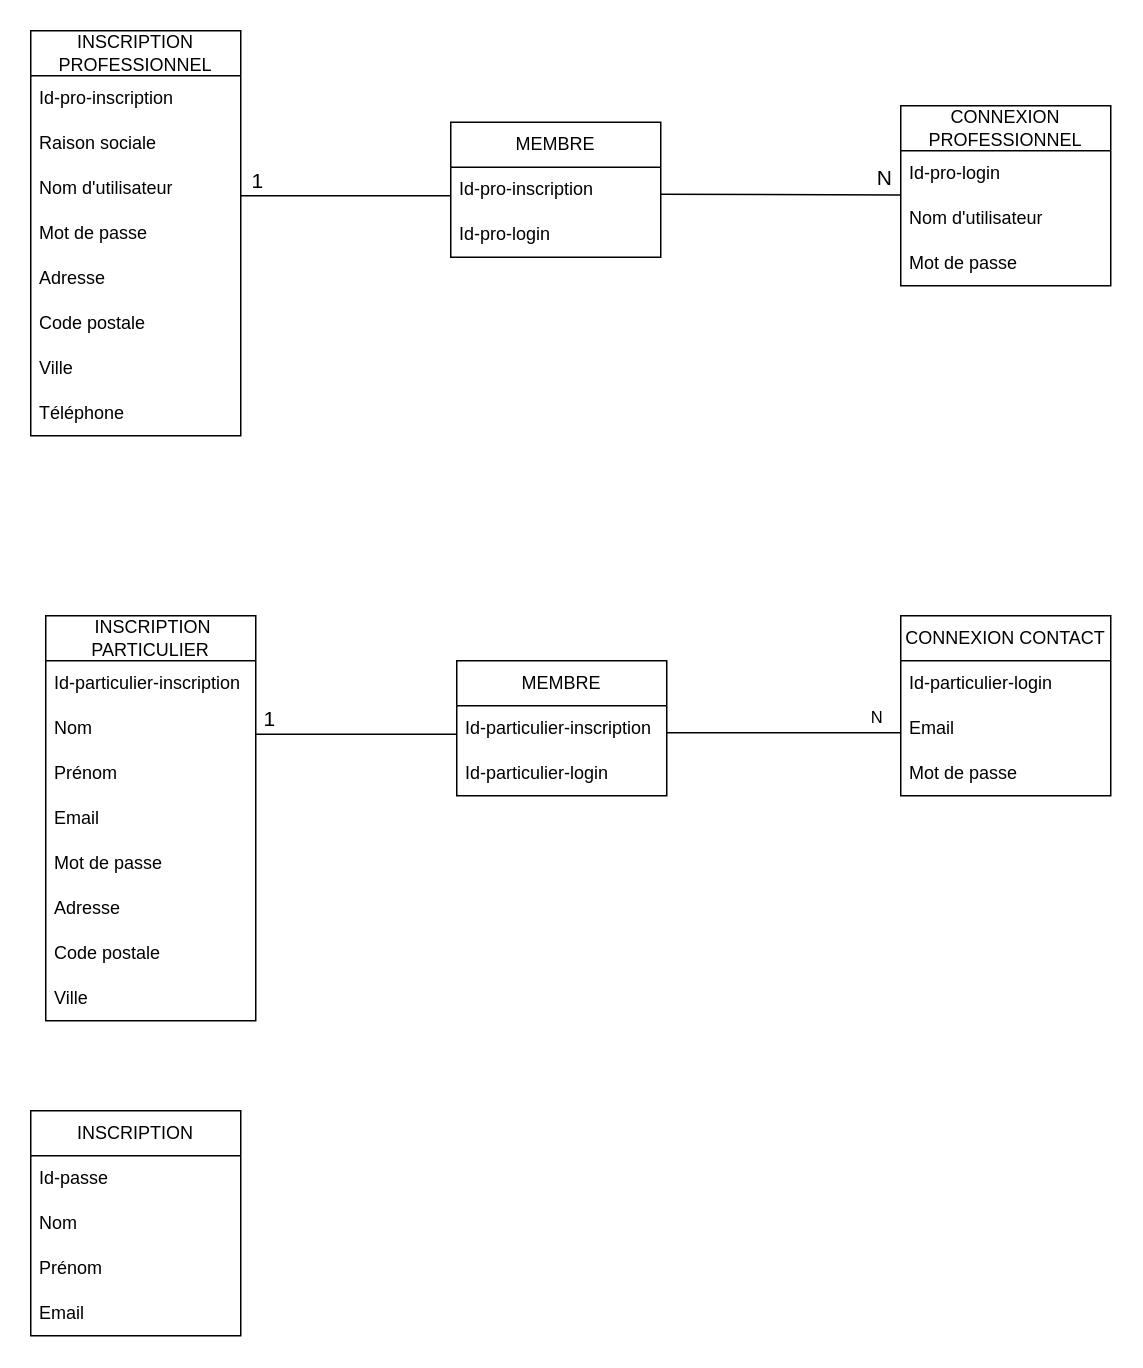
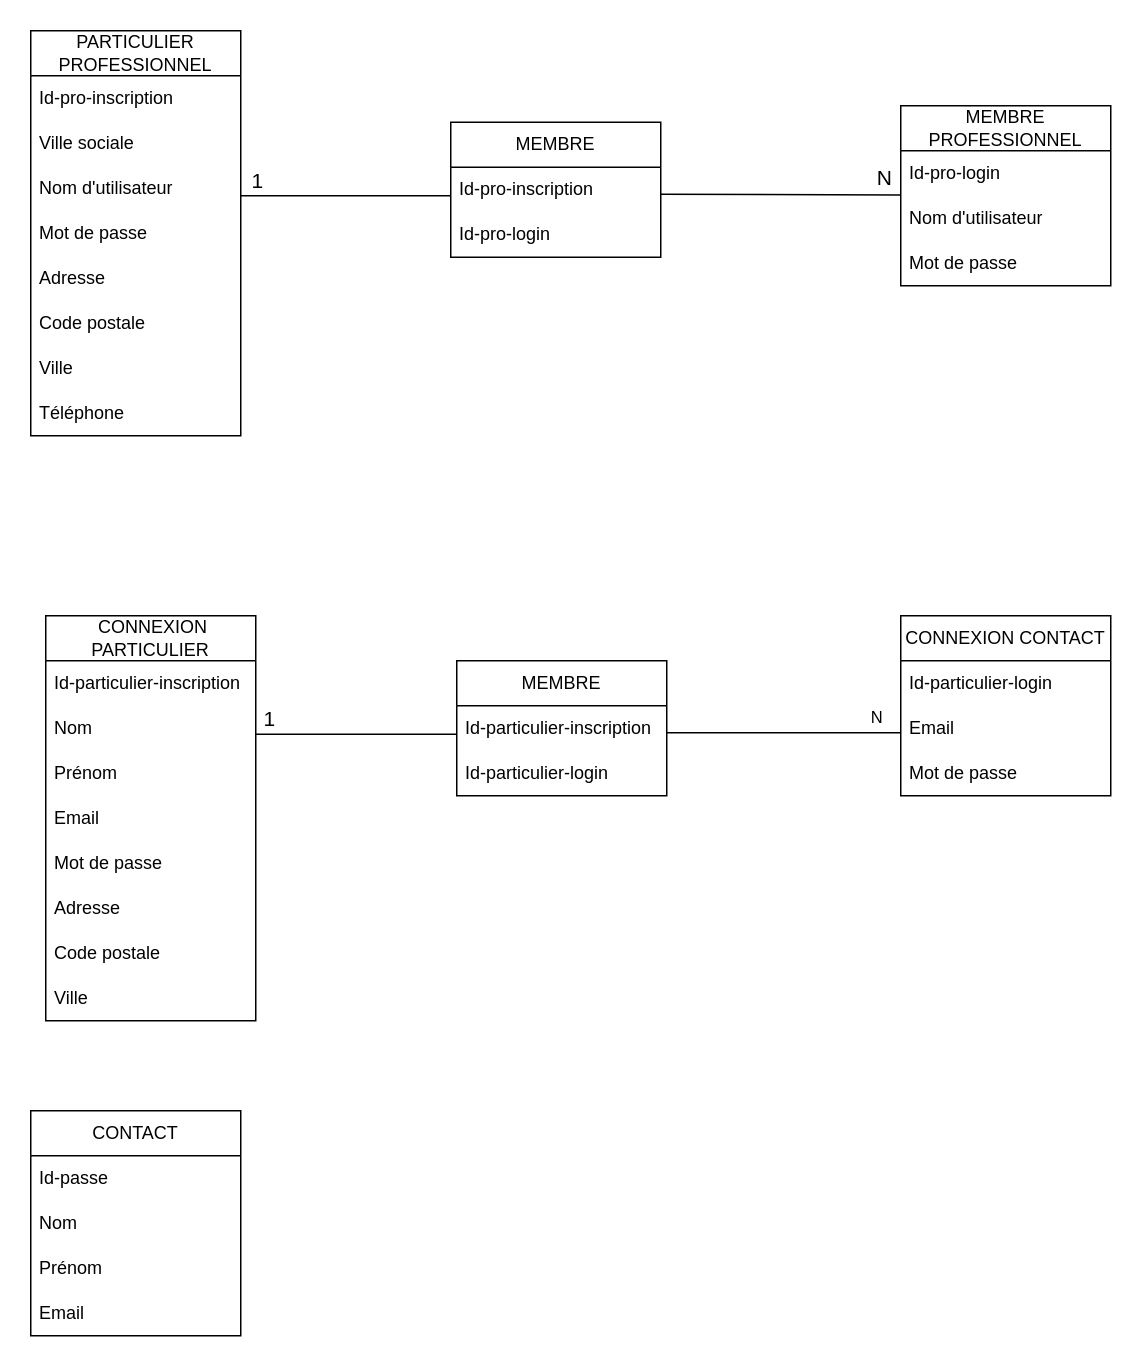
(136, 53) -> (136, 53)
(1006, 128) -> (1006, 128)
(101, 143) -> (91, 143)
(151, 638) -> (151, 638)
(136, 1133) -> (136, 1133)
